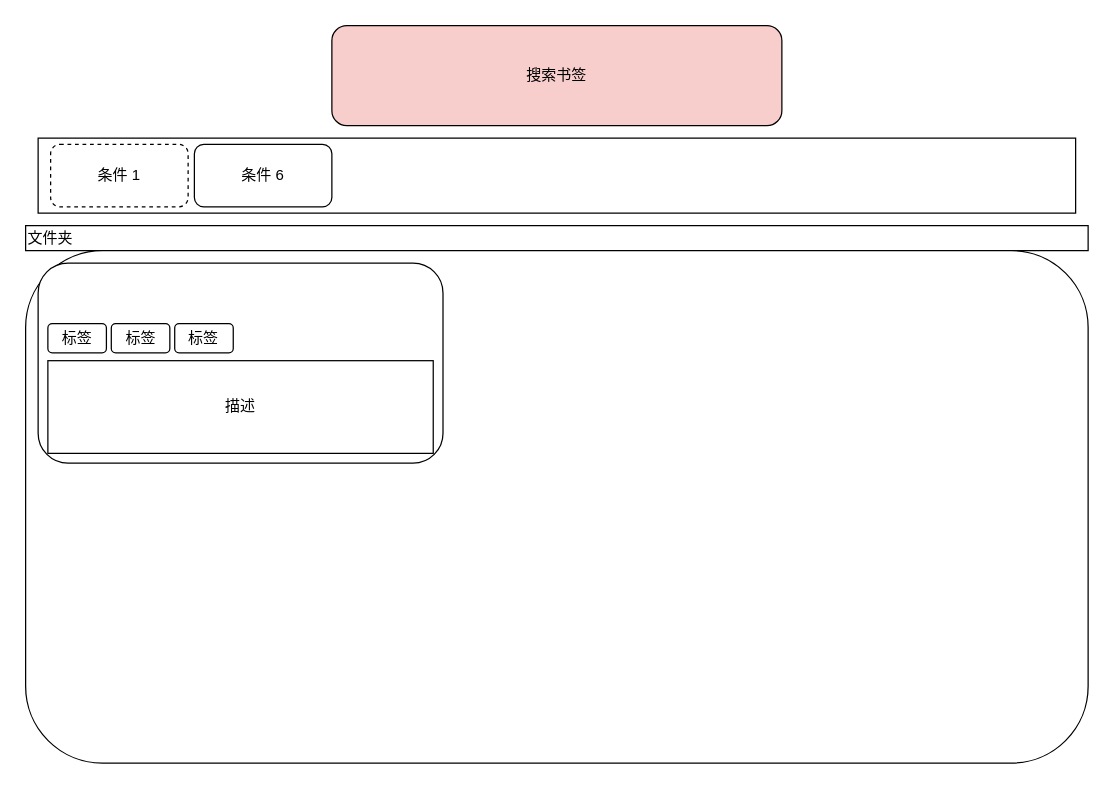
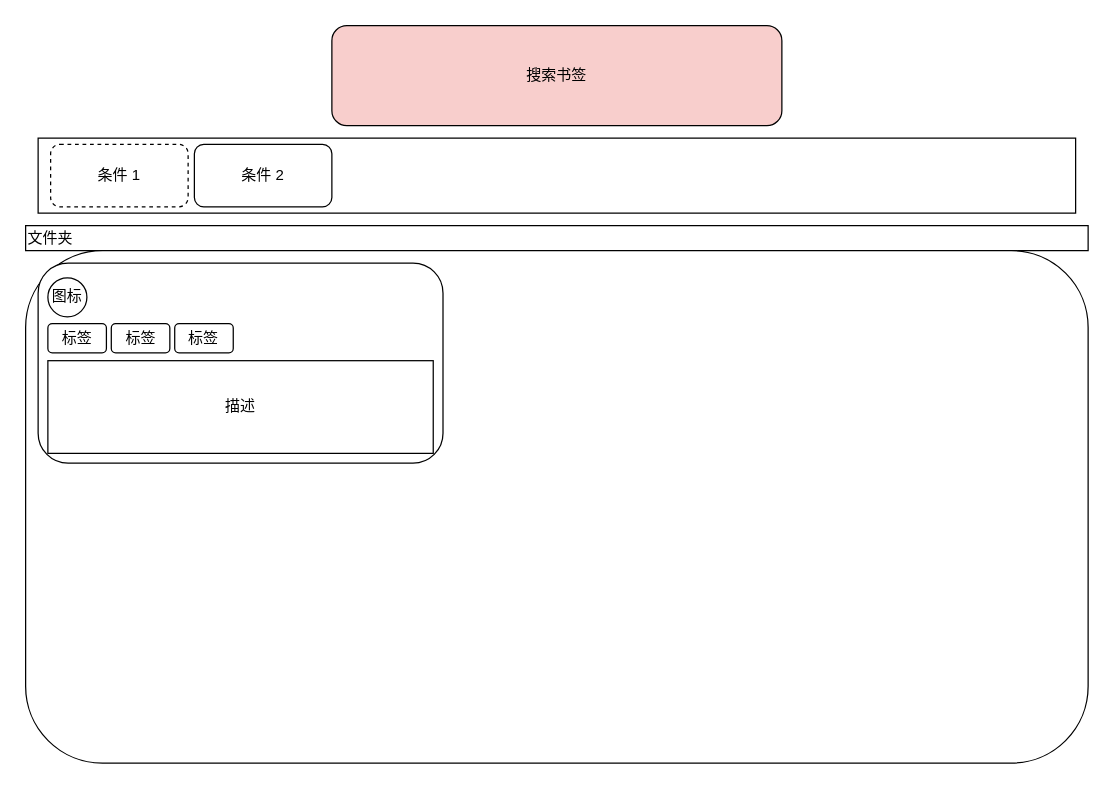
(263, 176) -> (263, 176)
none -> (67, 297)
